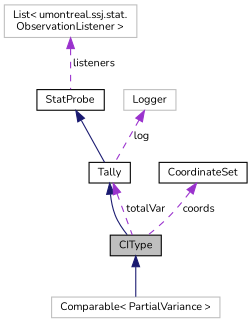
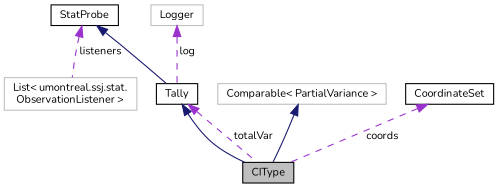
(71, 69) -> (75, 57)
(136, 282) -> (284, 138)
